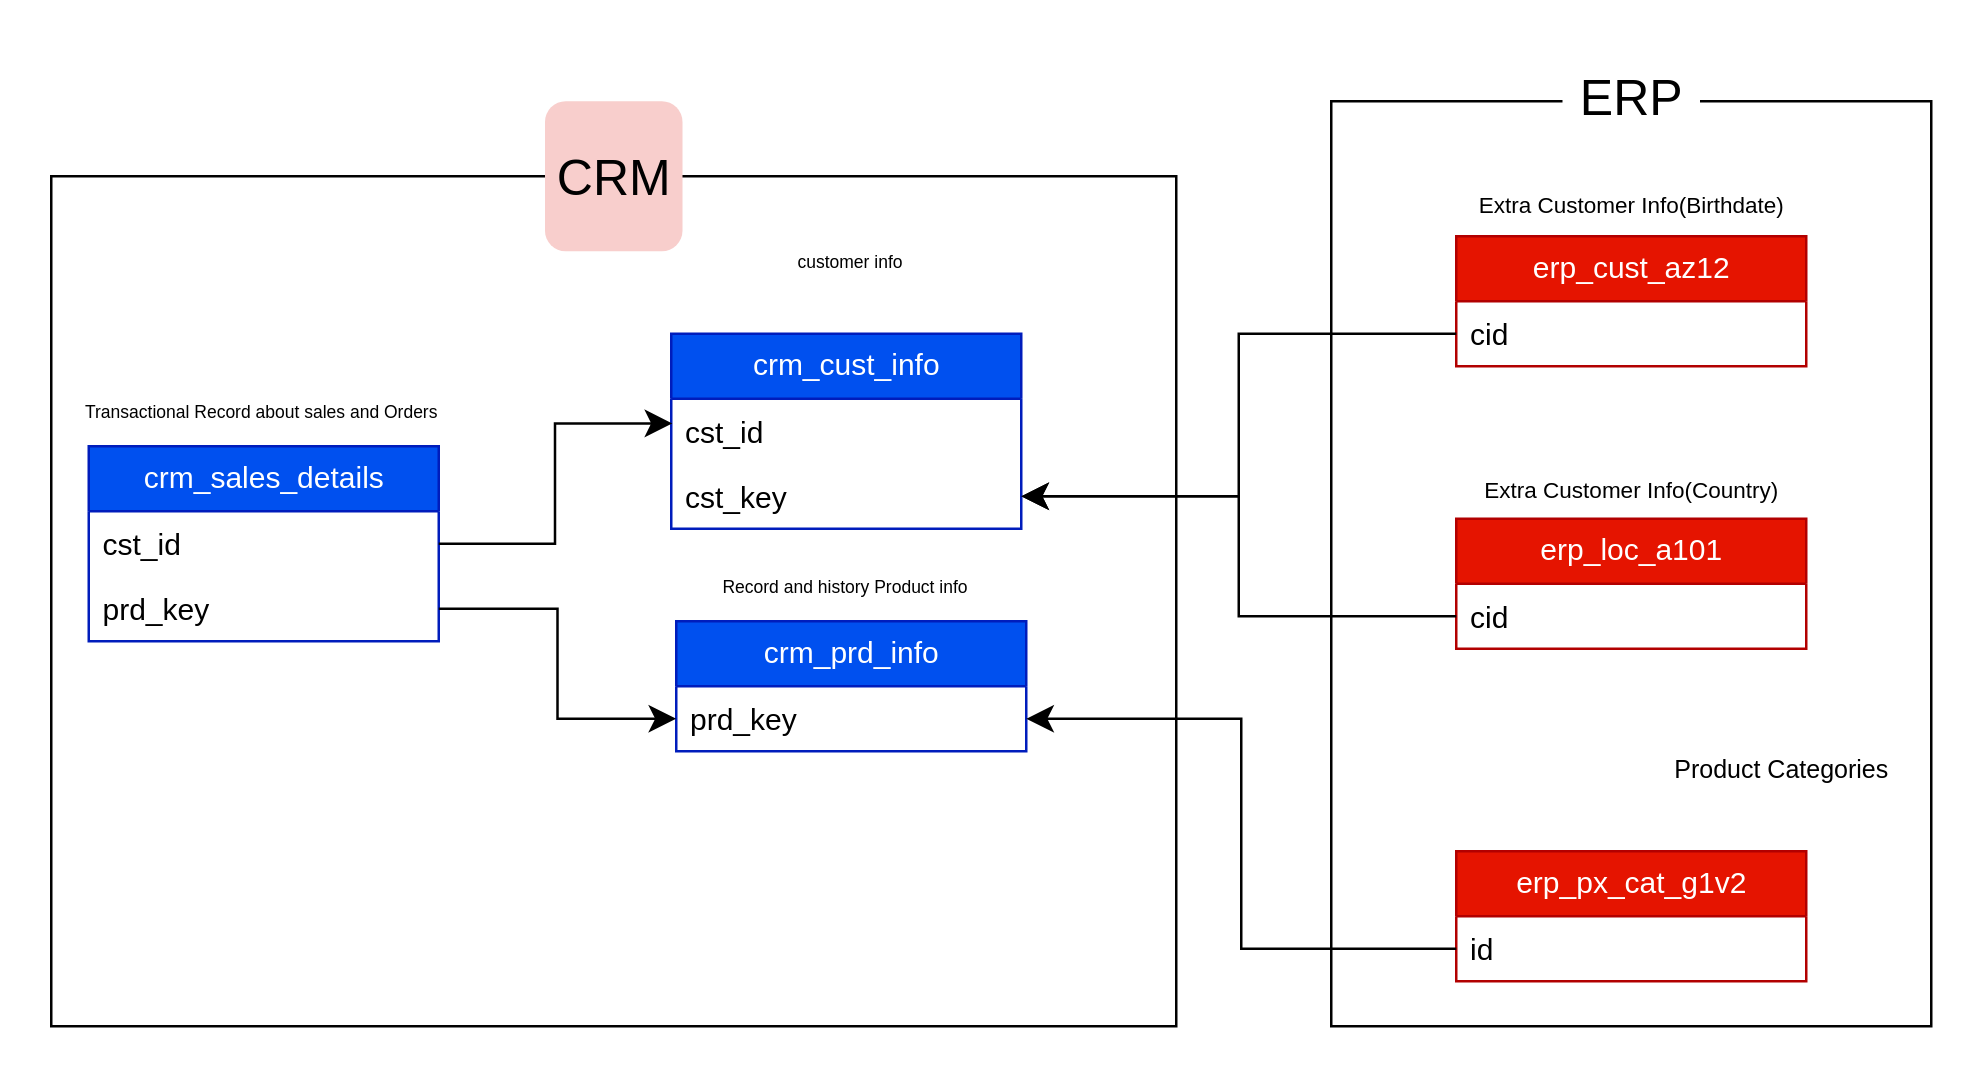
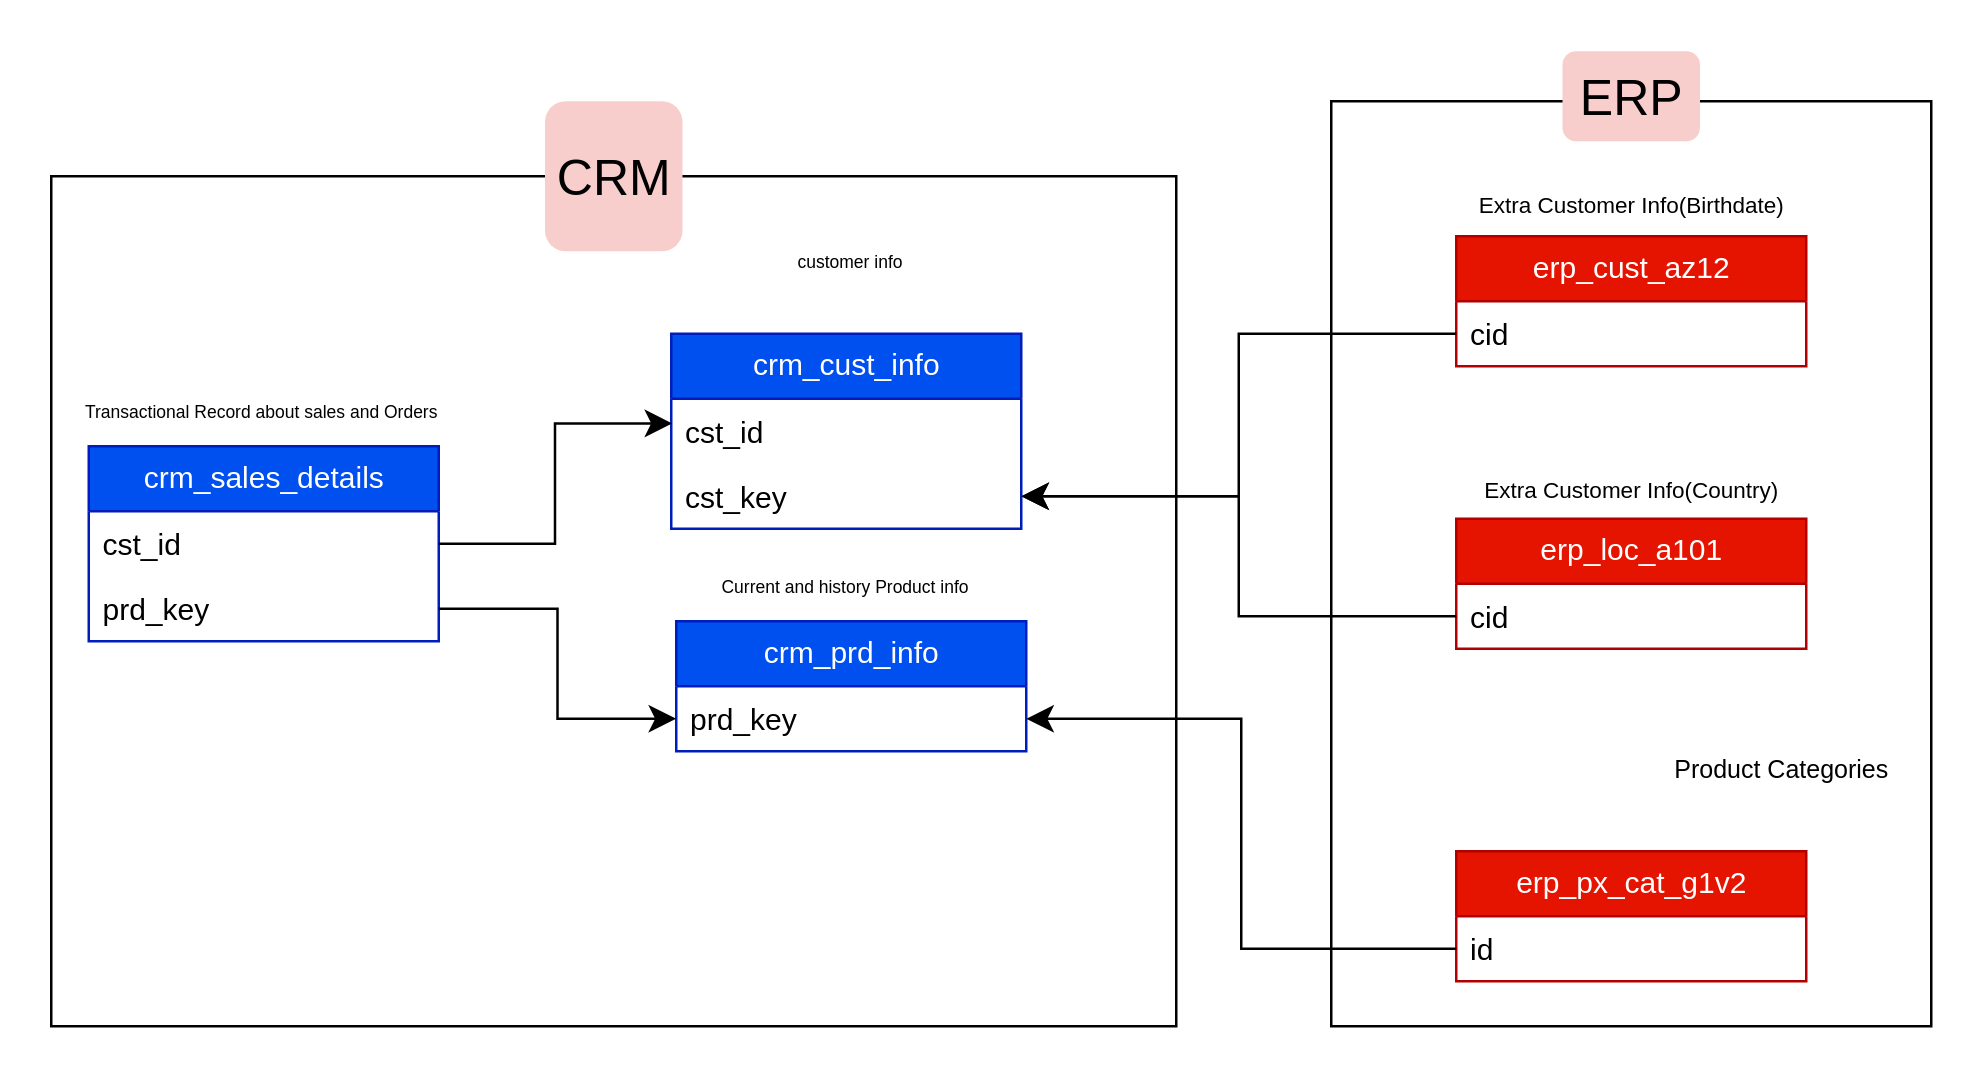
(1631, 96) -> (1631, 96)
(846, 584) -> (846, 584)
